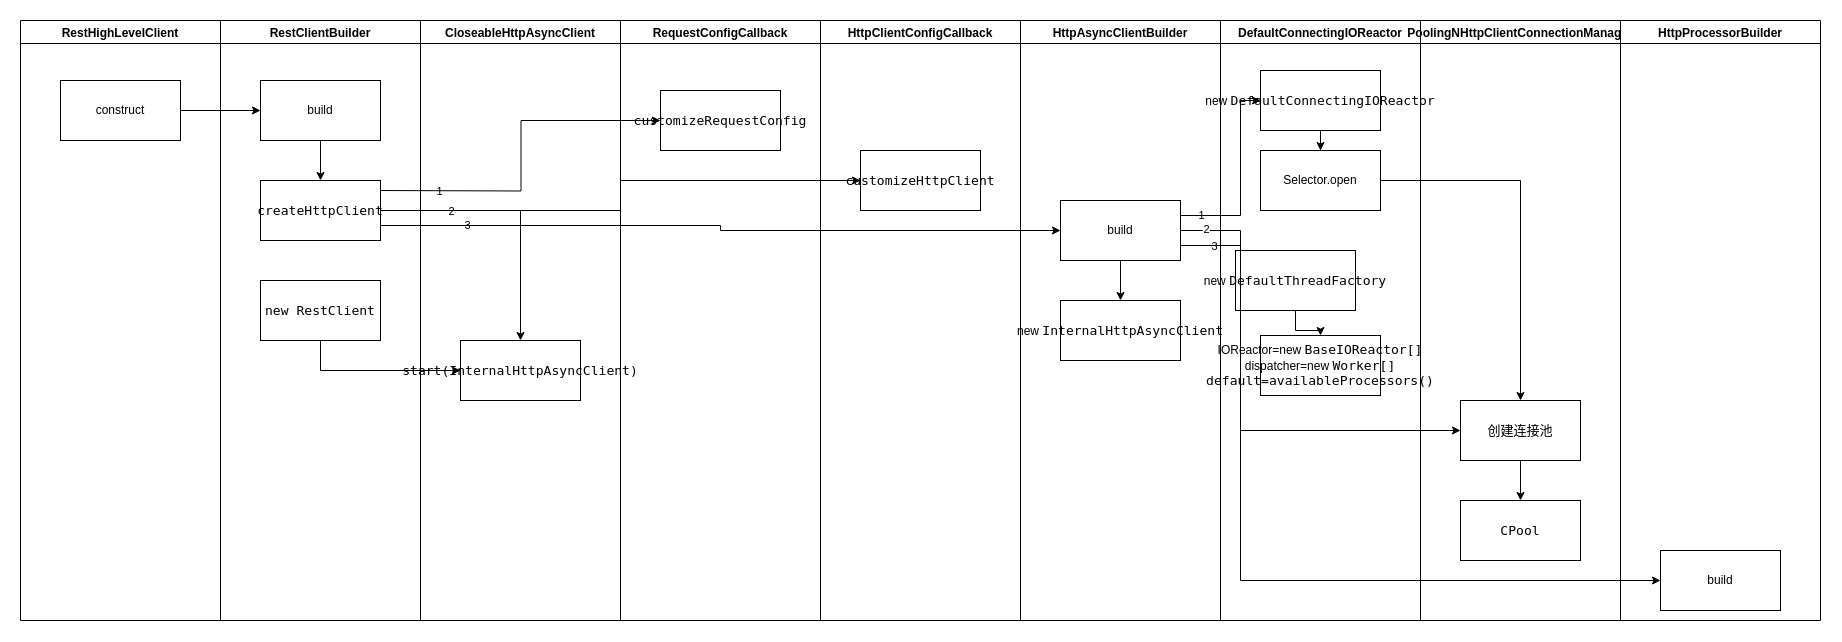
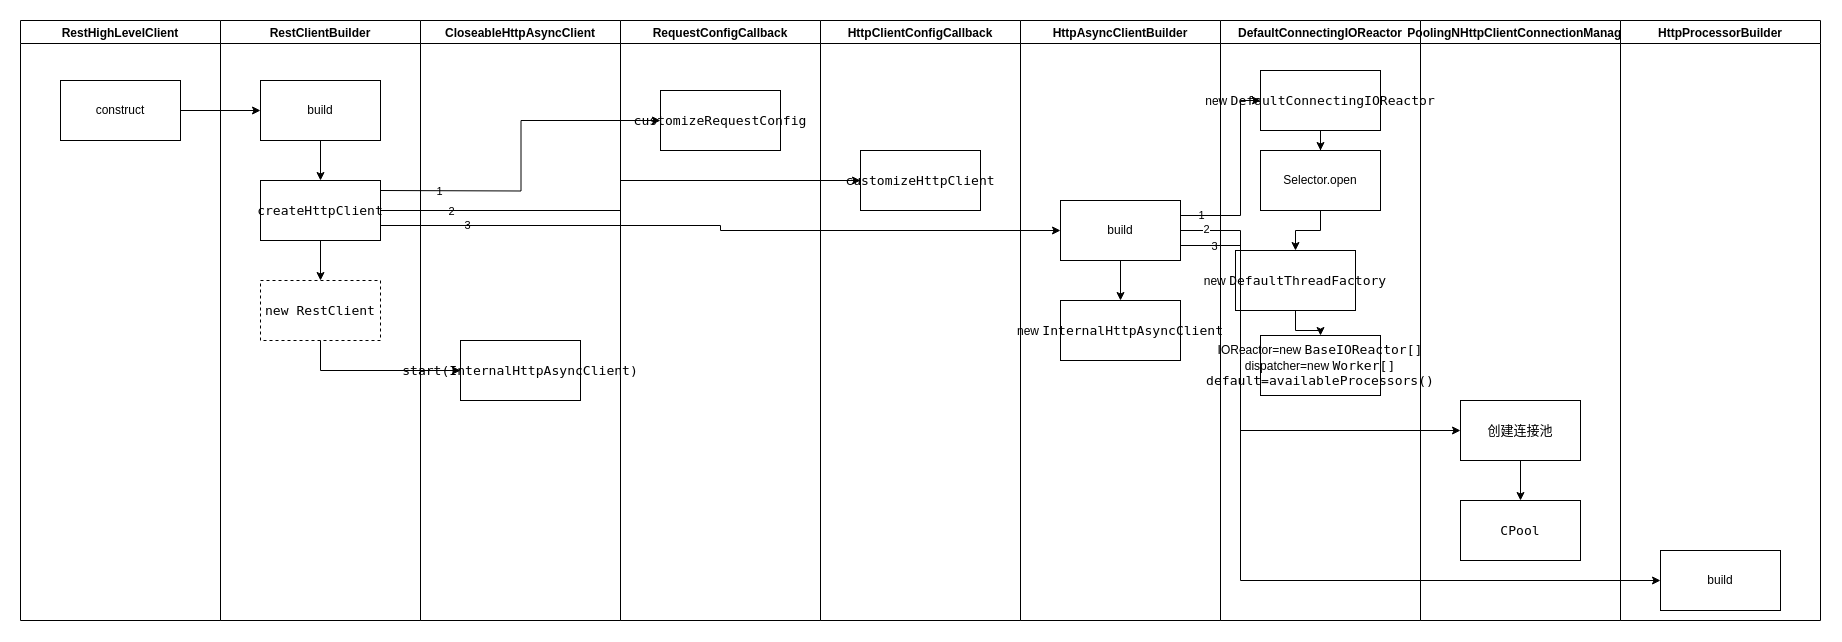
(1521, 217) -> (1312, 231)
(521, 273) -> (321, 257)
(321, 311) -> (321, 311)
